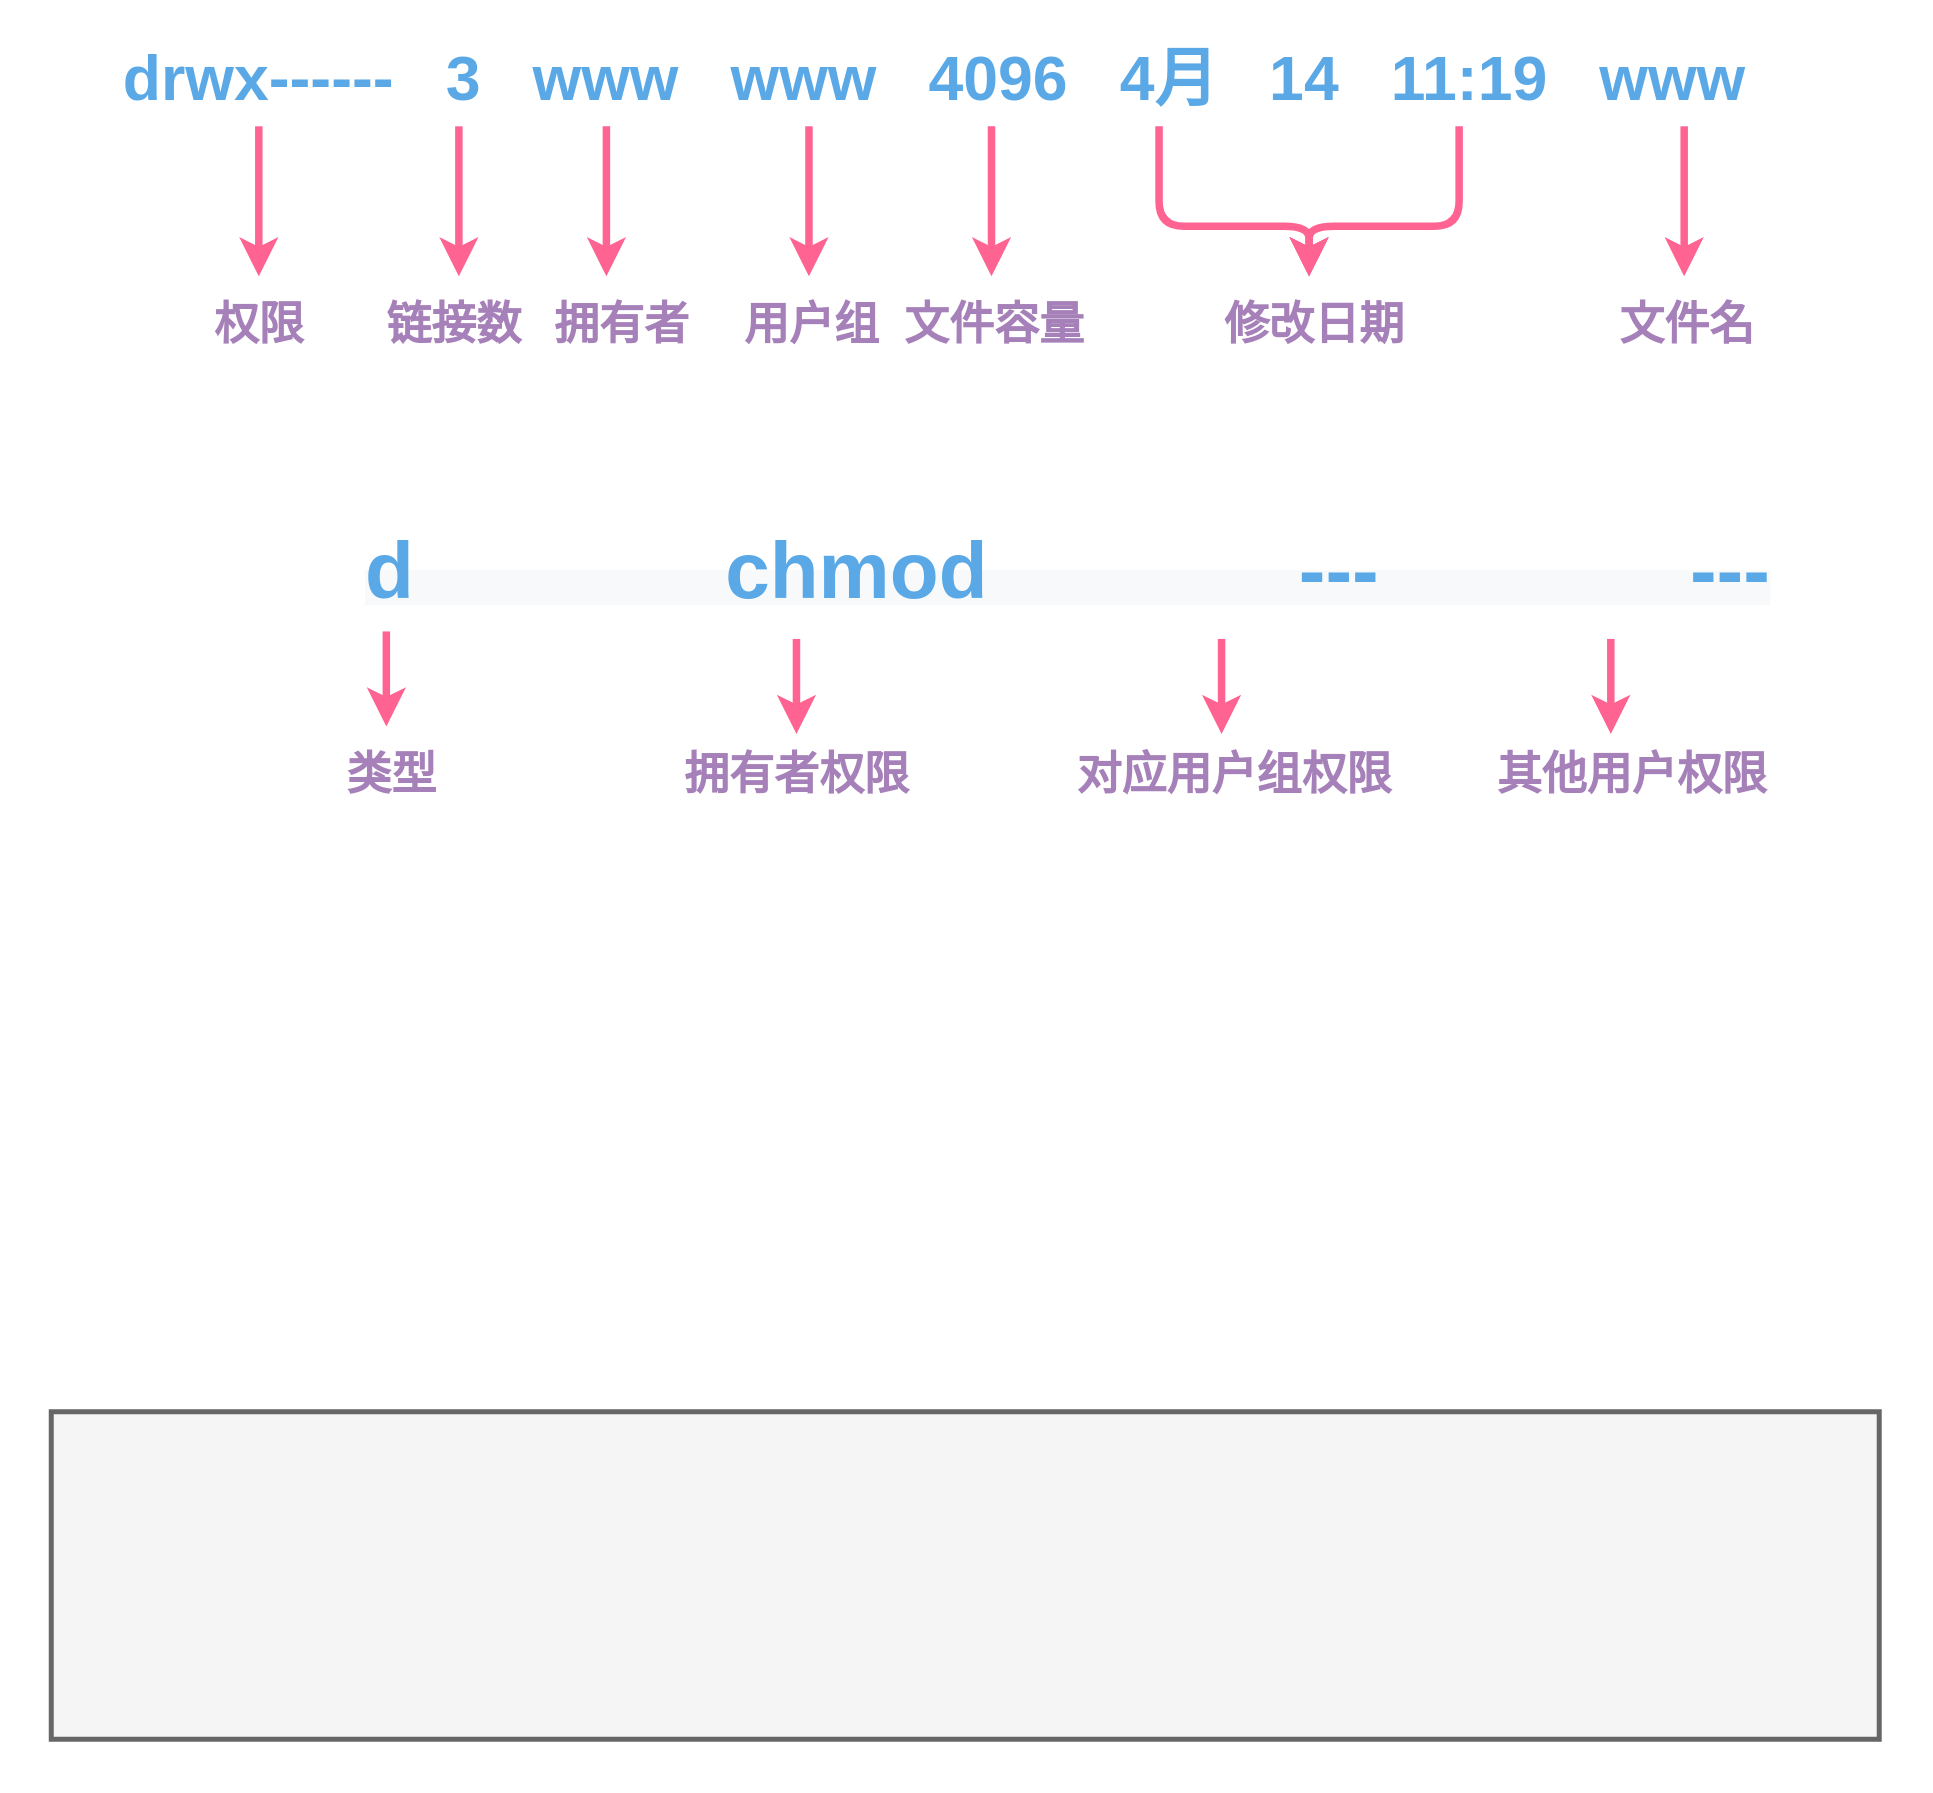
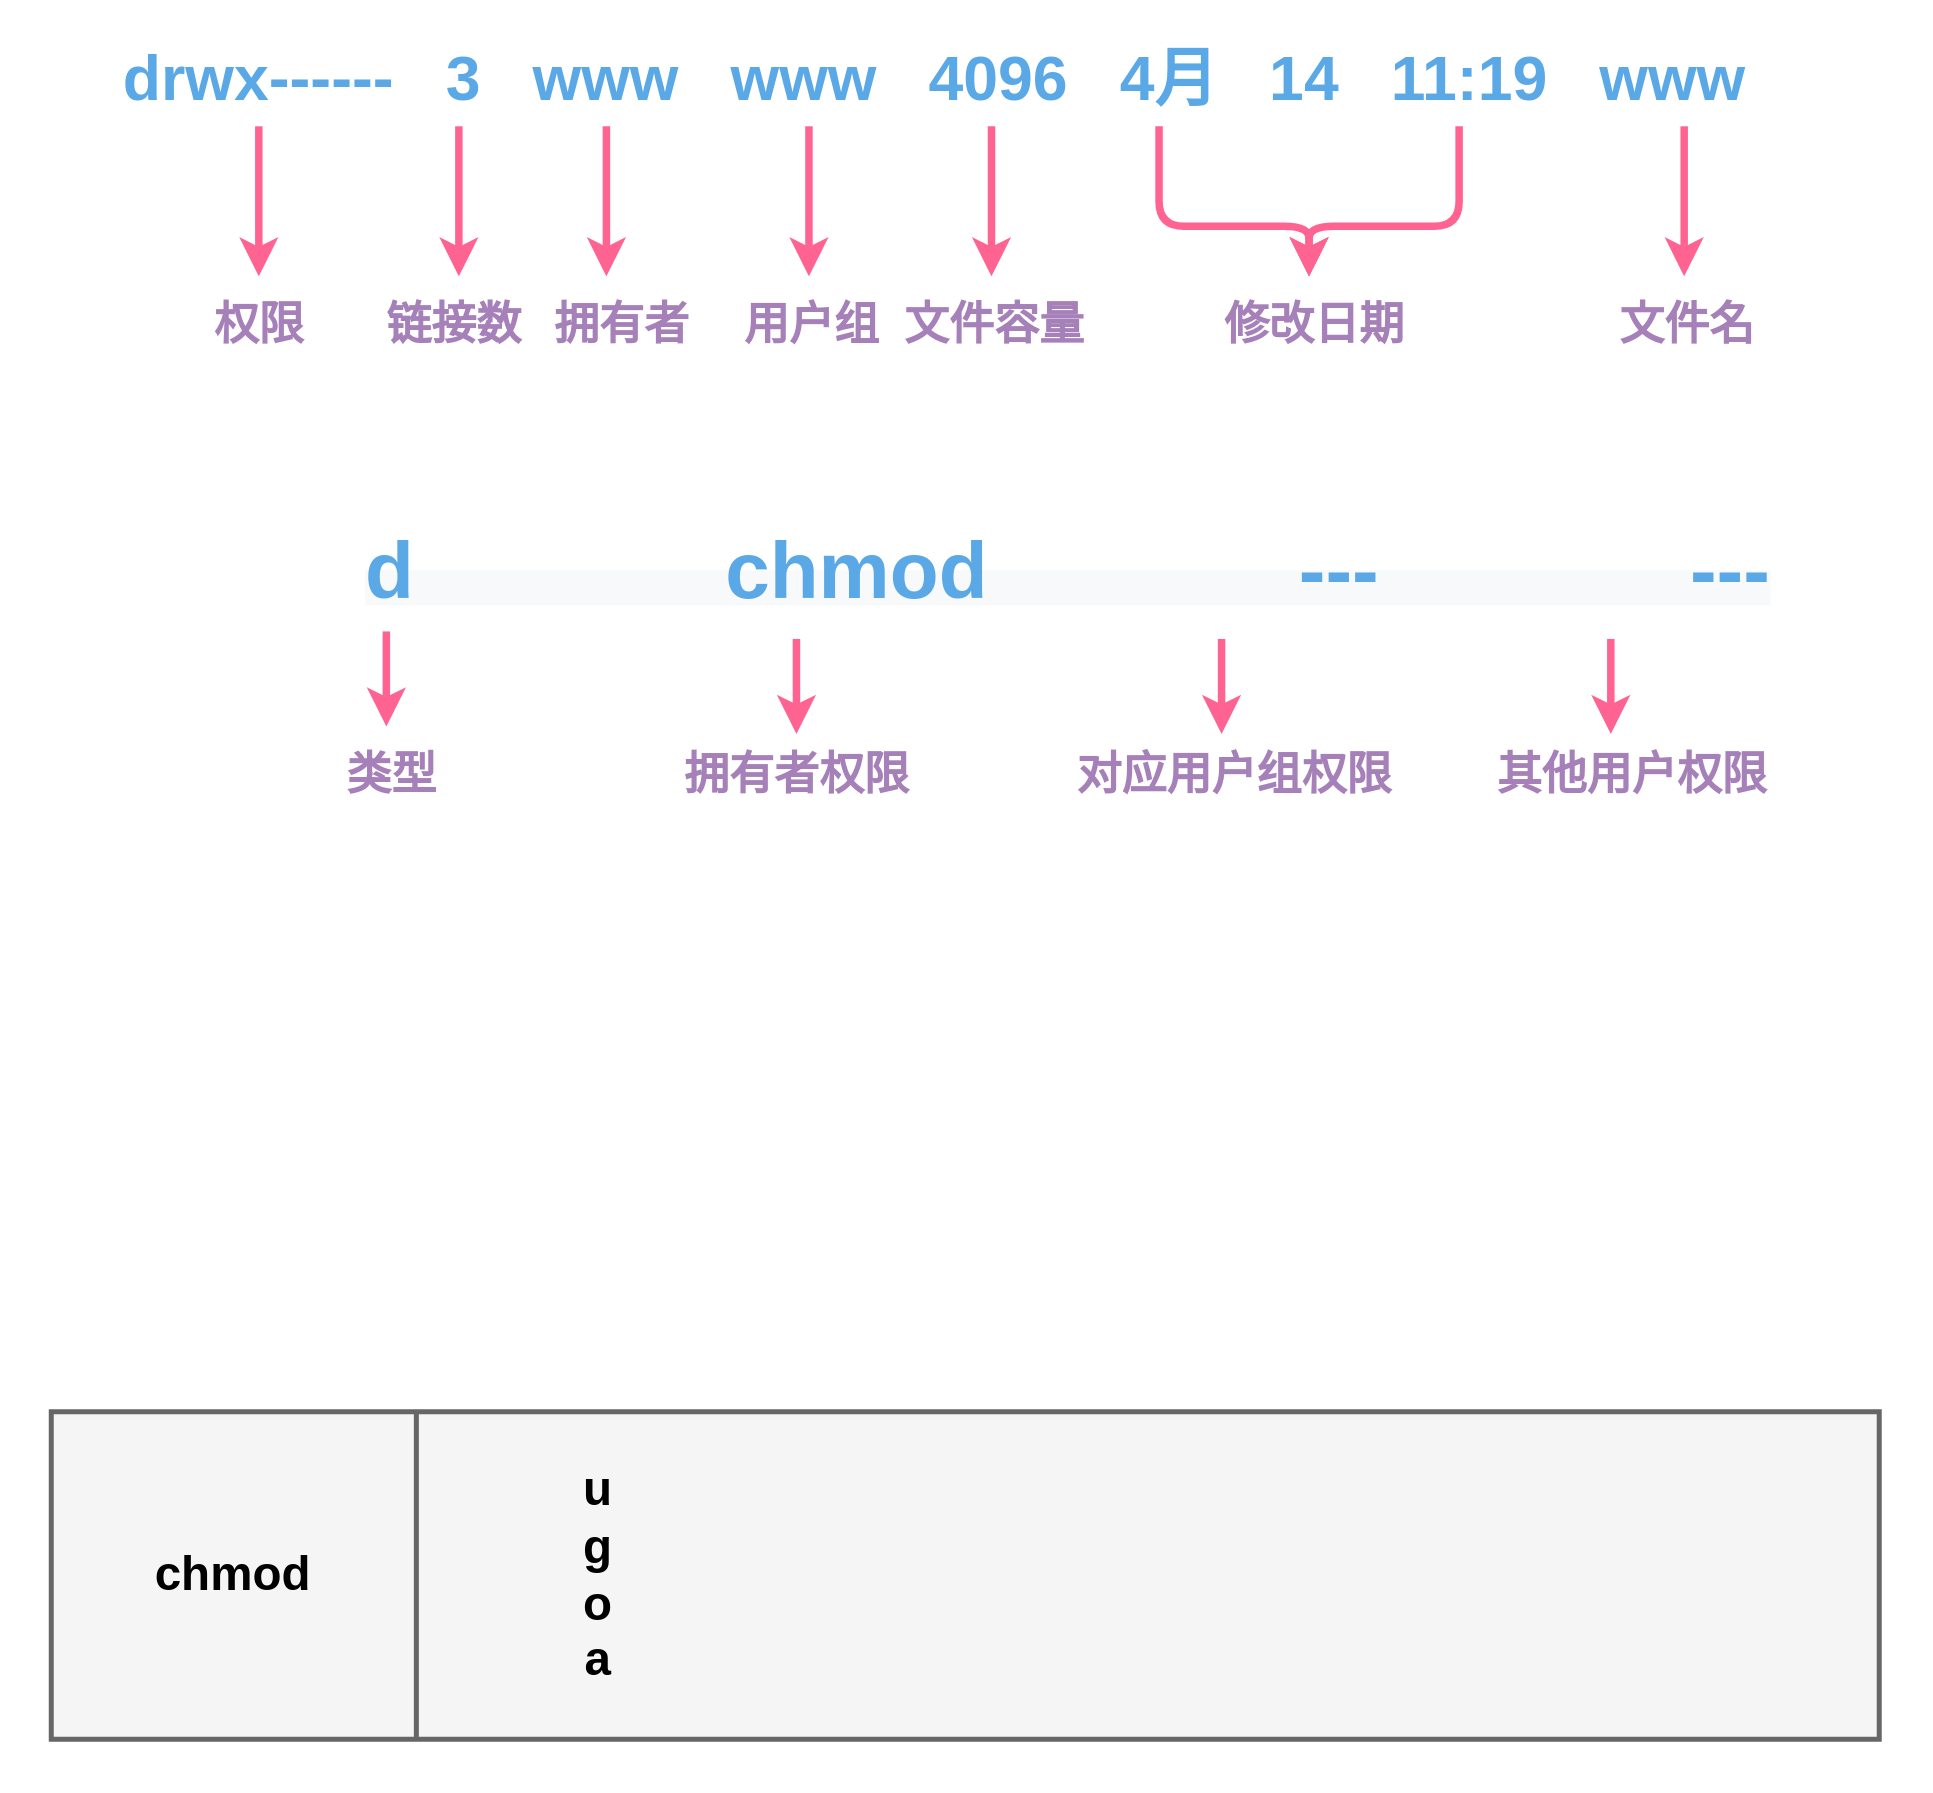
none -> (234, 1575)
none -> (599, 1575)
